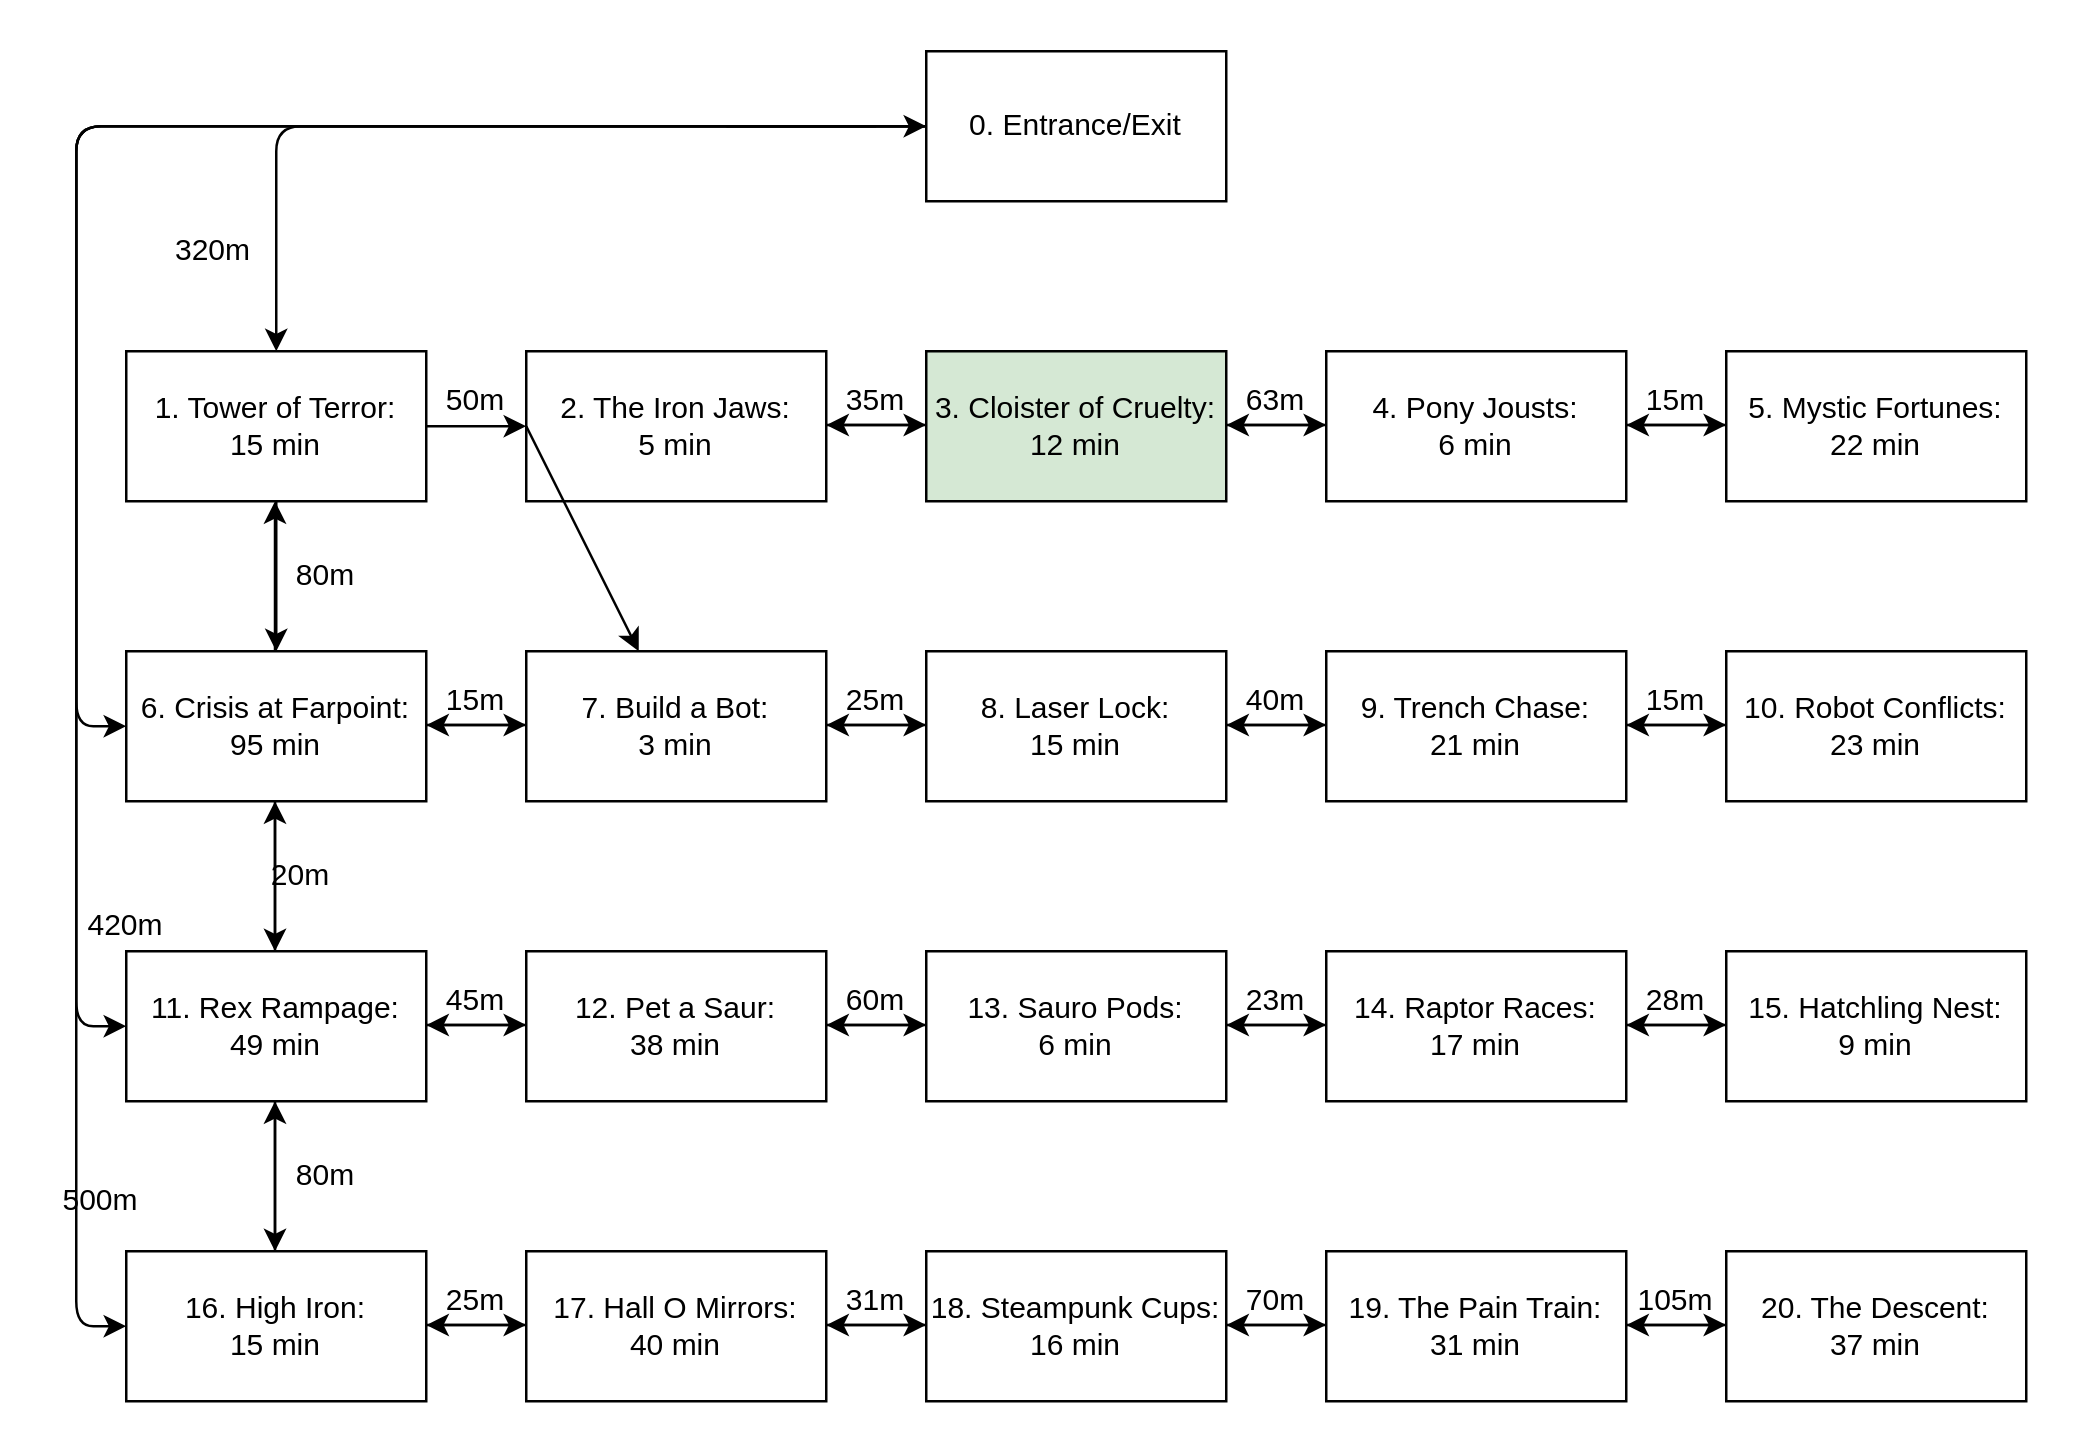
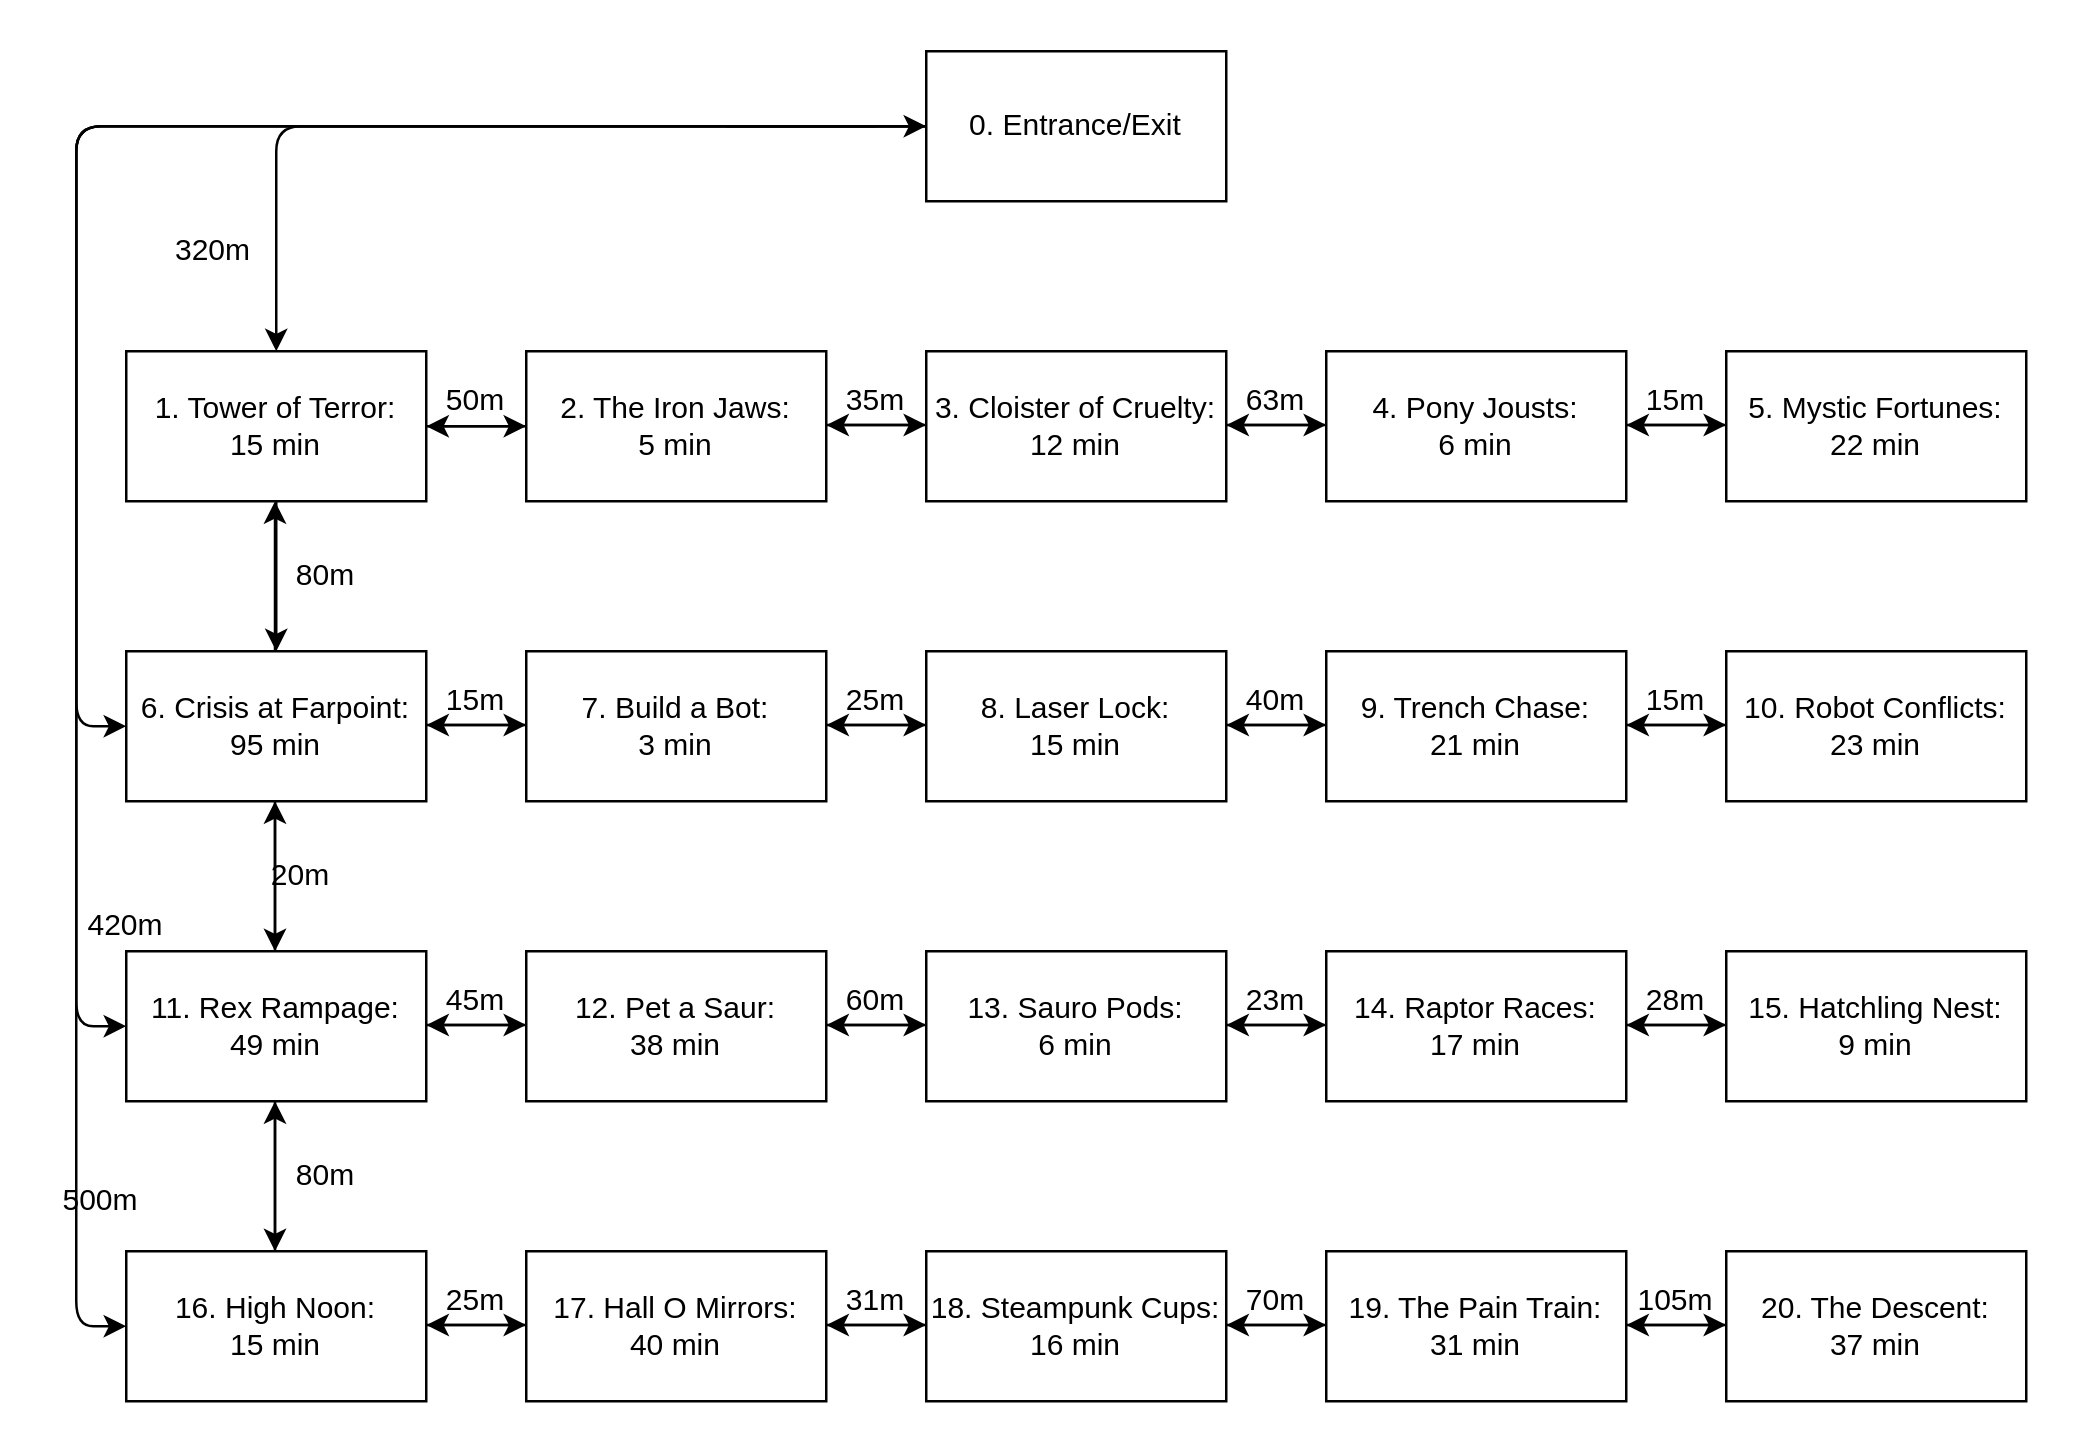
(1076, 426) -> (1076, 426)
(579, 531) -> (524, 426)
(276, 1326) -> (276, 1326)
